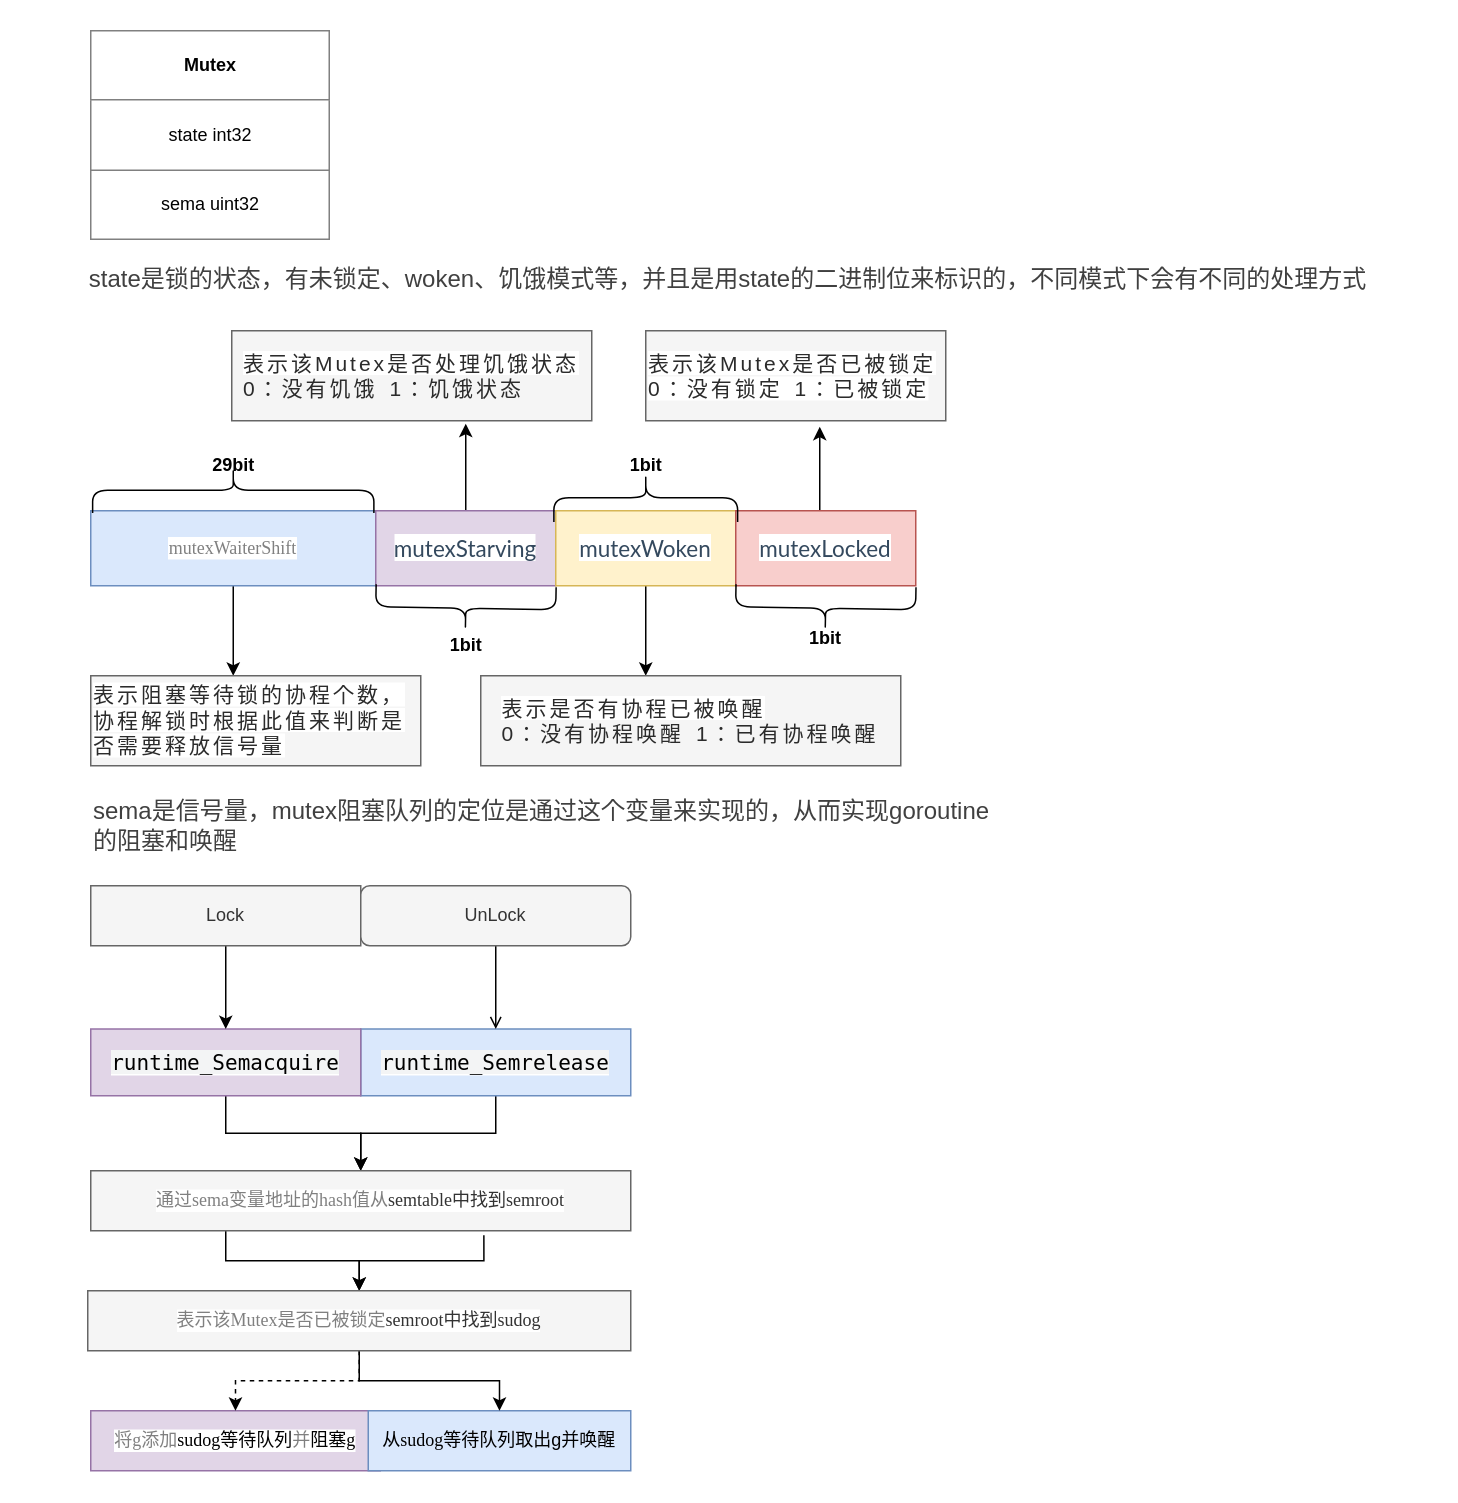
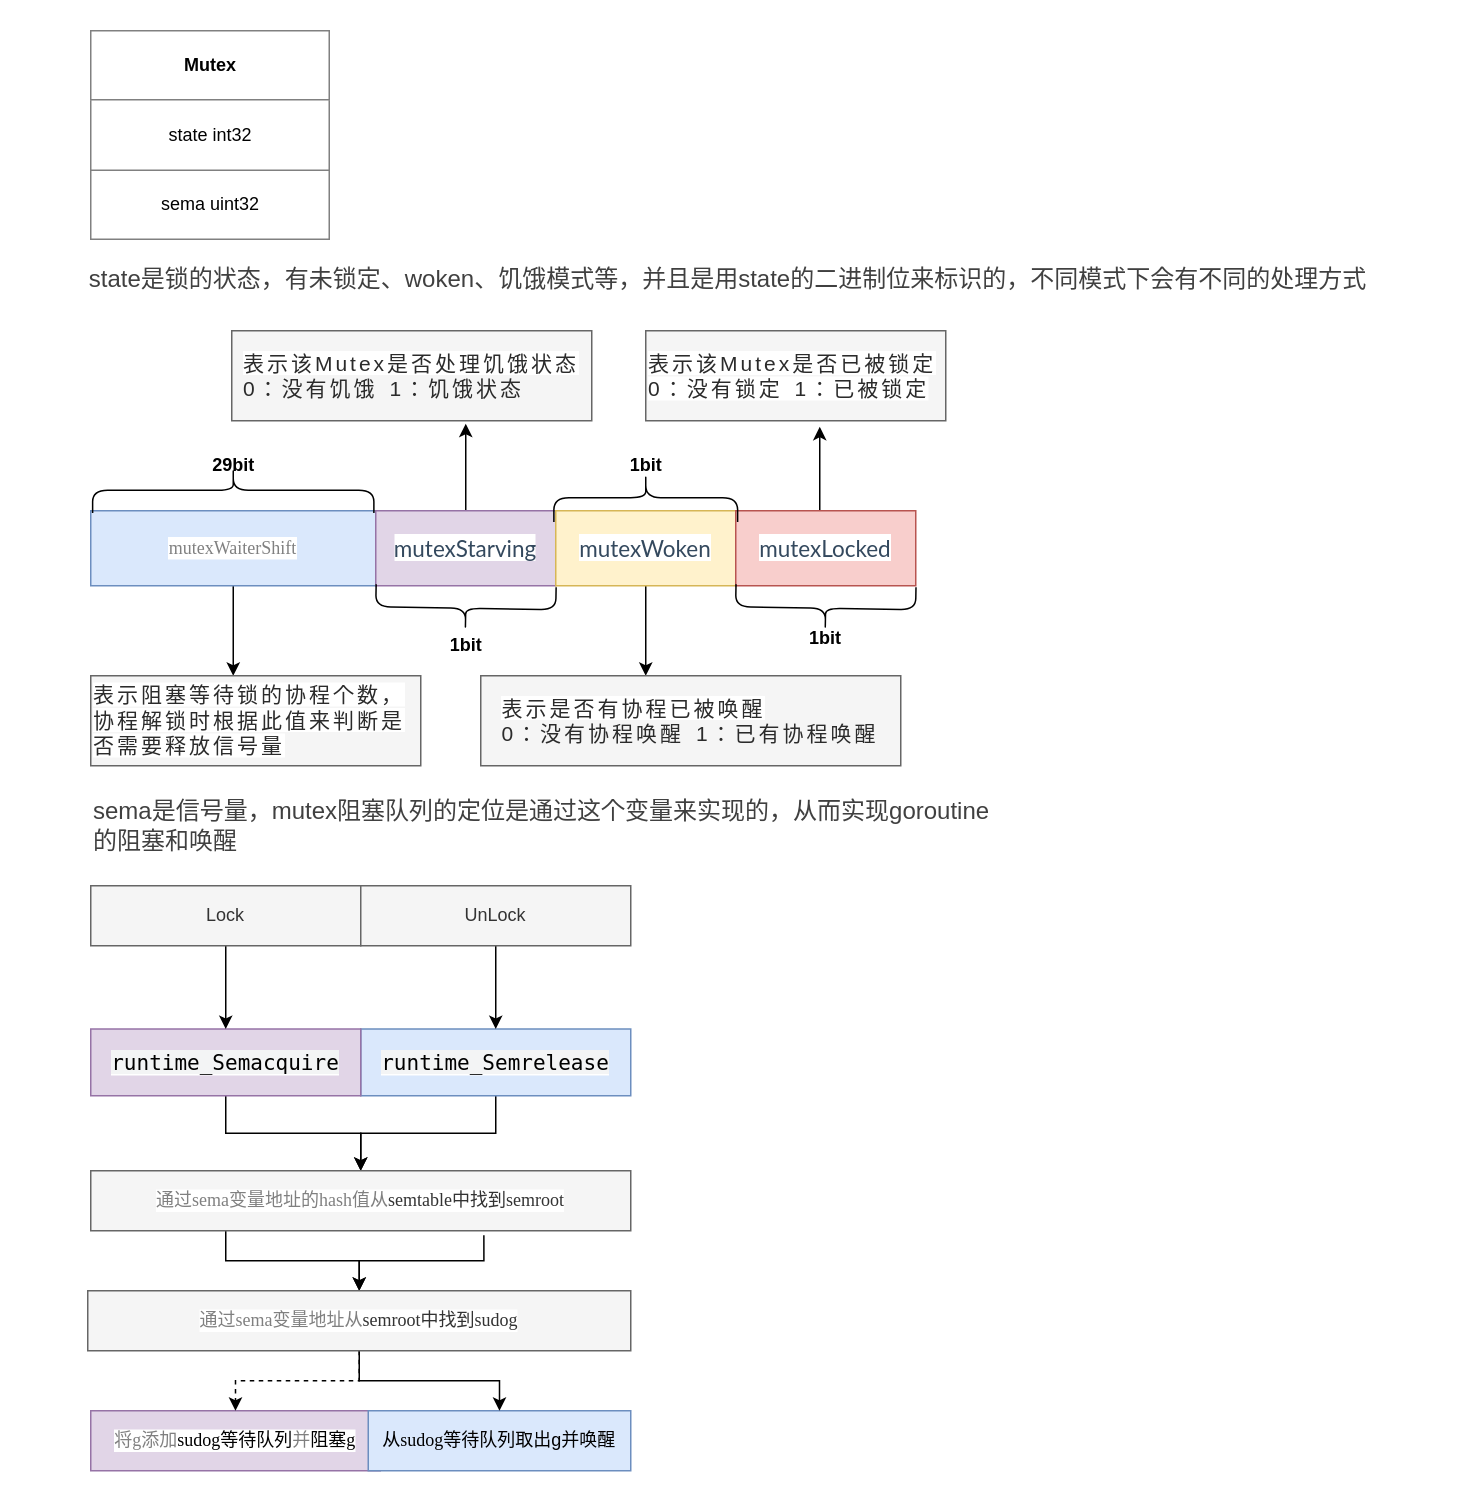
(496, 916) -> (496, 916)
(496, 1019) -> (496, 1017)
(359, 1321) -> (359, 1321)
